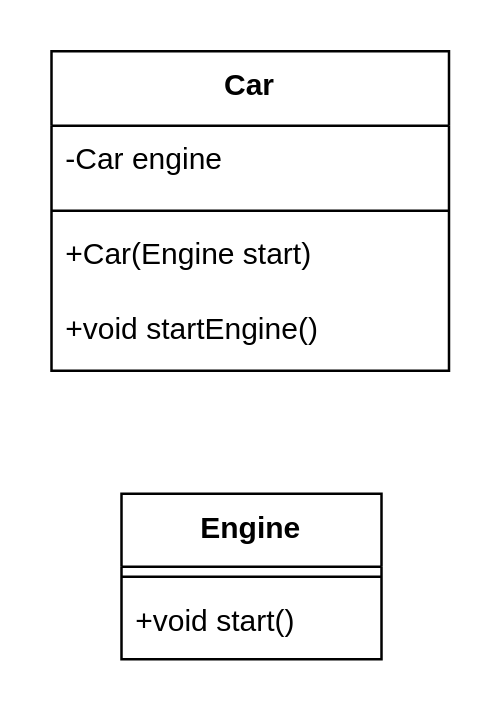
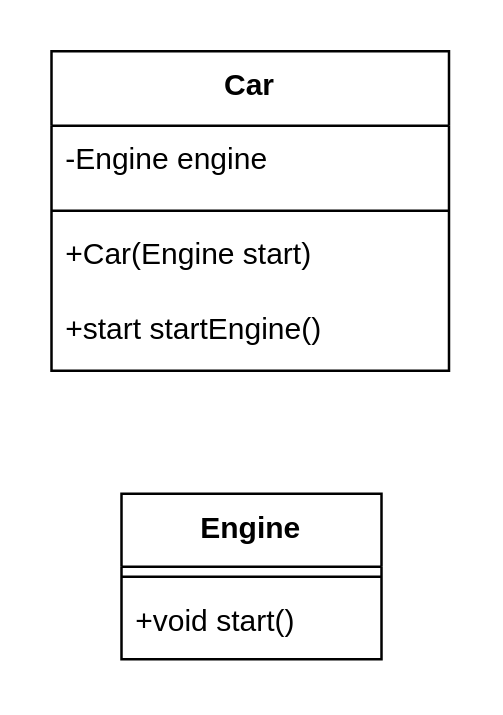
(150, 159) -> (171, 159)
(213, 329) -> (225, 329)
